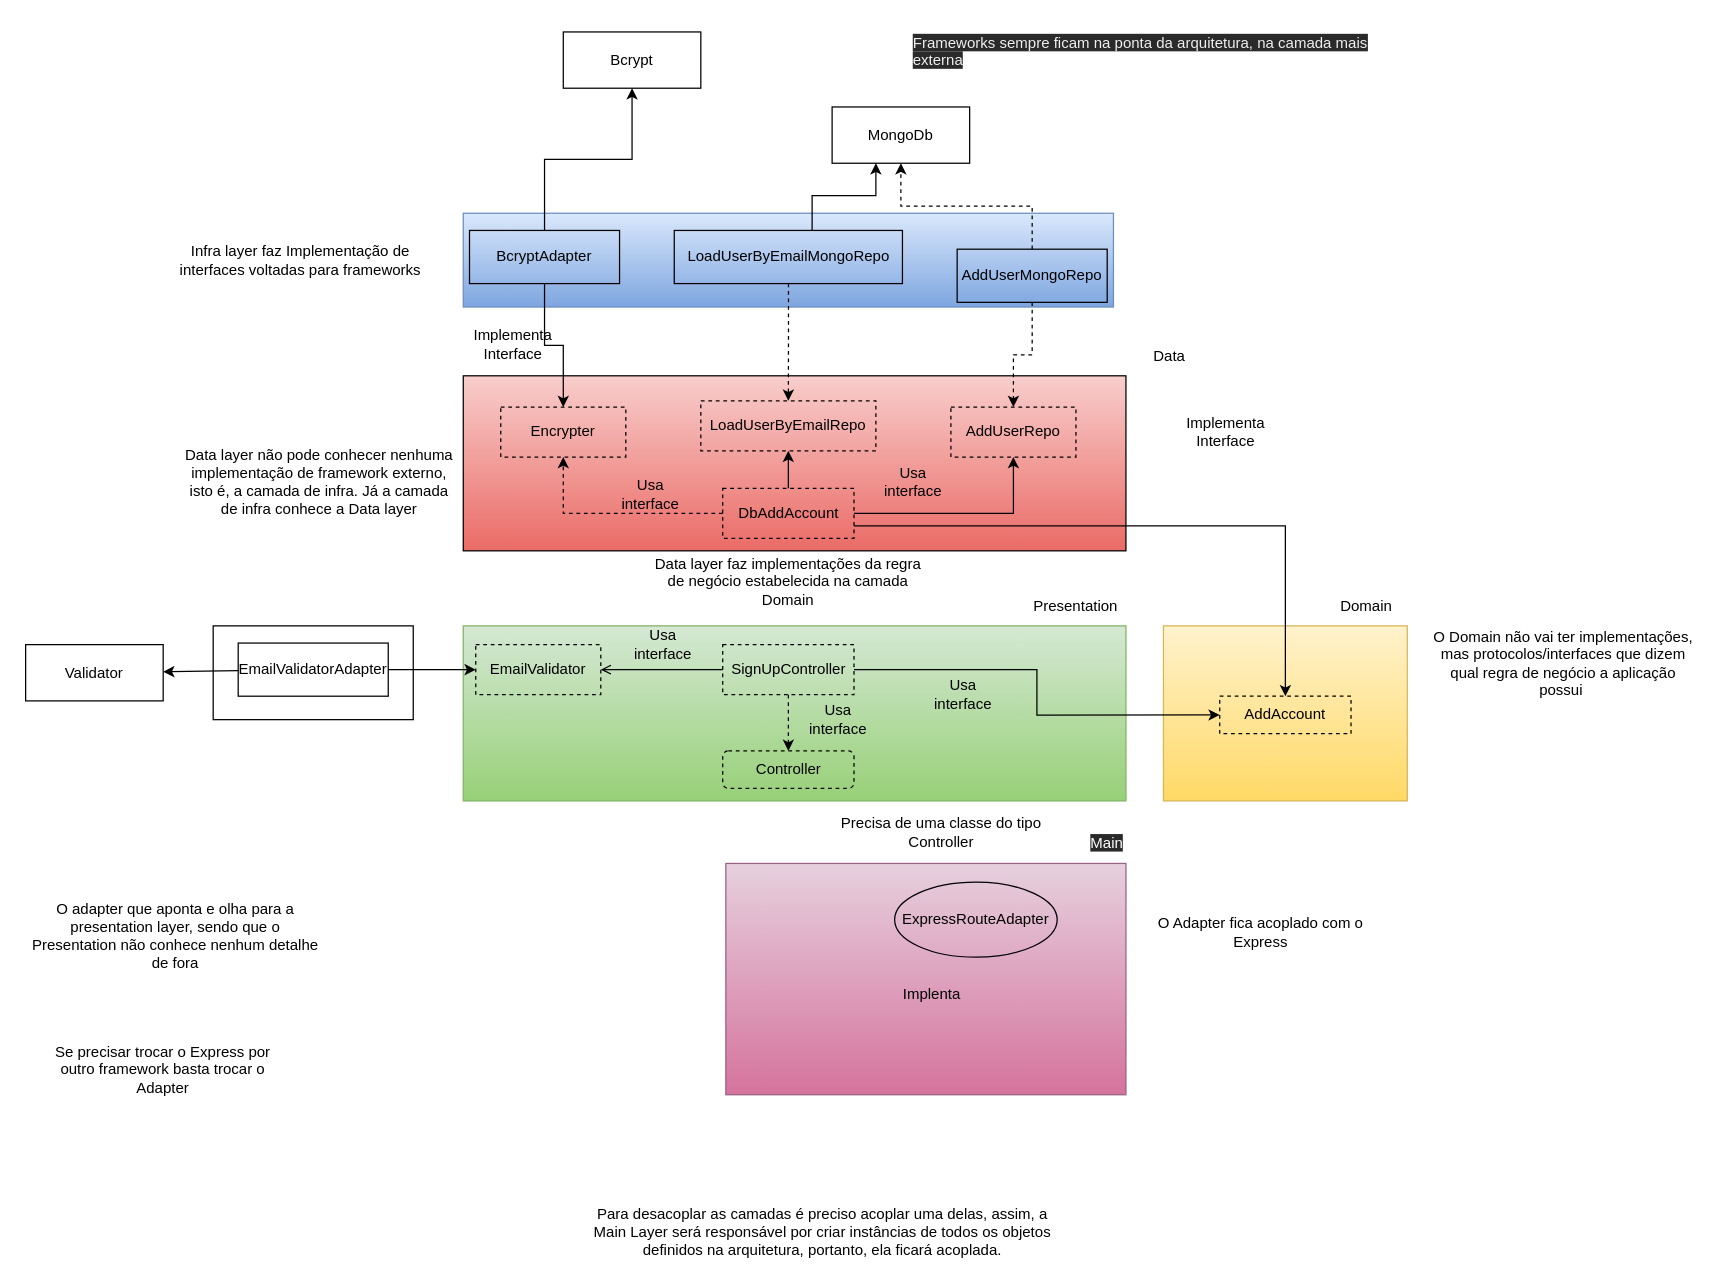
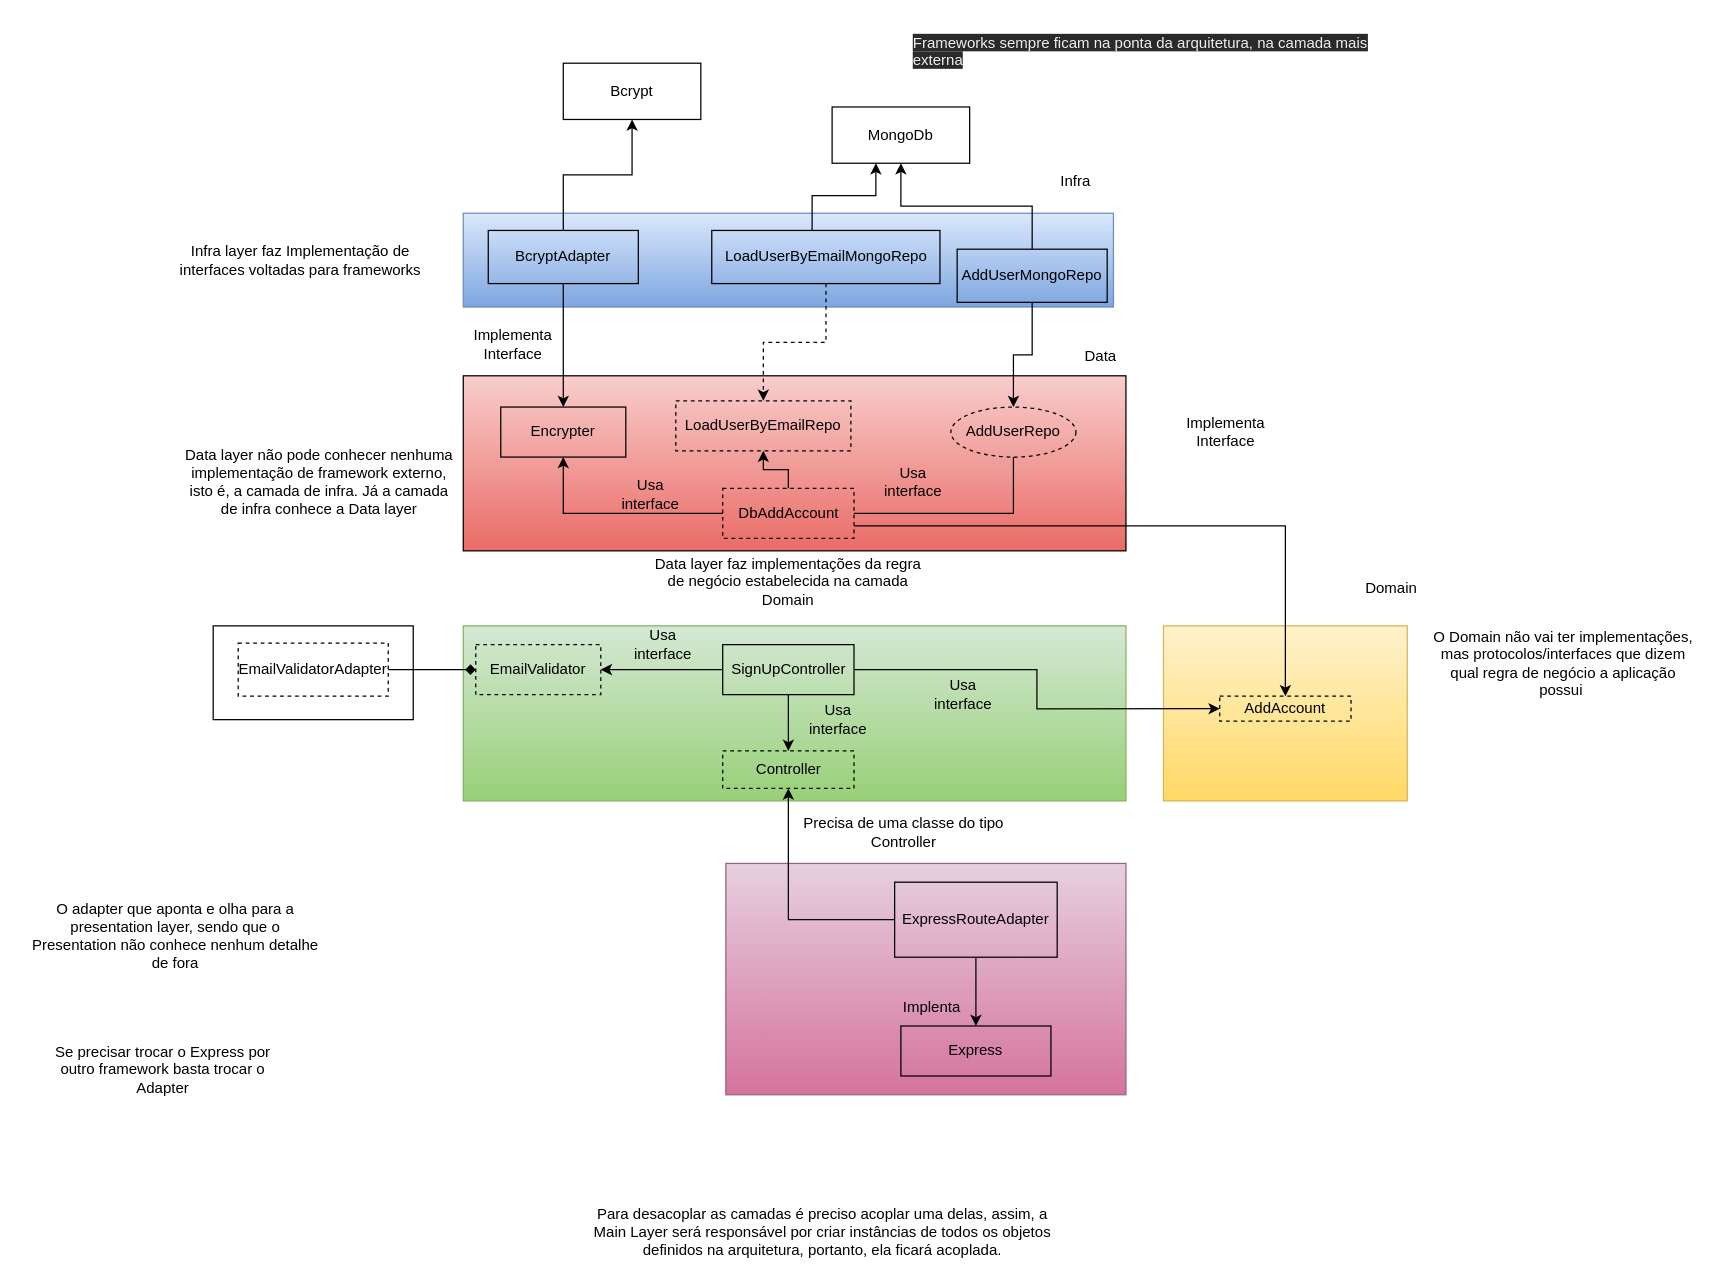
(632, 60) -> (632, 91)
none -> (1076, 182)
(969, 206) -> (969, 206)
(544, 257) -> (563, 257)
(788, 257) -> (826, 257)
(1027, 355) -> (1027, 355)
(1169, 357) -> (1101, 357)
(788, 426) -> (763, 426)
(563, 432) -> (563, 432)
(1013, 432) -> (1013, 432)
(1013, 467) -> (1013, 463)
(619, 513) -> (619, 513)
(1076, 607) -> none
(1366, 607) -> (1391, 588)
(313, 669) -> (313, 669)
(466, 669) -> (465, 669)
(608, 669) -> (611, 669)
(788, 669) -> (788, 669)
(205, 671) -> none
(94, 673) -> none
(1285, 715) -> (1285, 708)
(788, 718) -> (788, 718)
(788, 769) -> (788, 769)
(941, 832) -> (904, 832)
(1107, 844) -> none
none -> (788, 911)
(976, 919) -> (976, 919)
(1260, 932) -> none
none -> (976, 987)
(932, 994) -> (932, 1007)
none -> (976, 1051)
